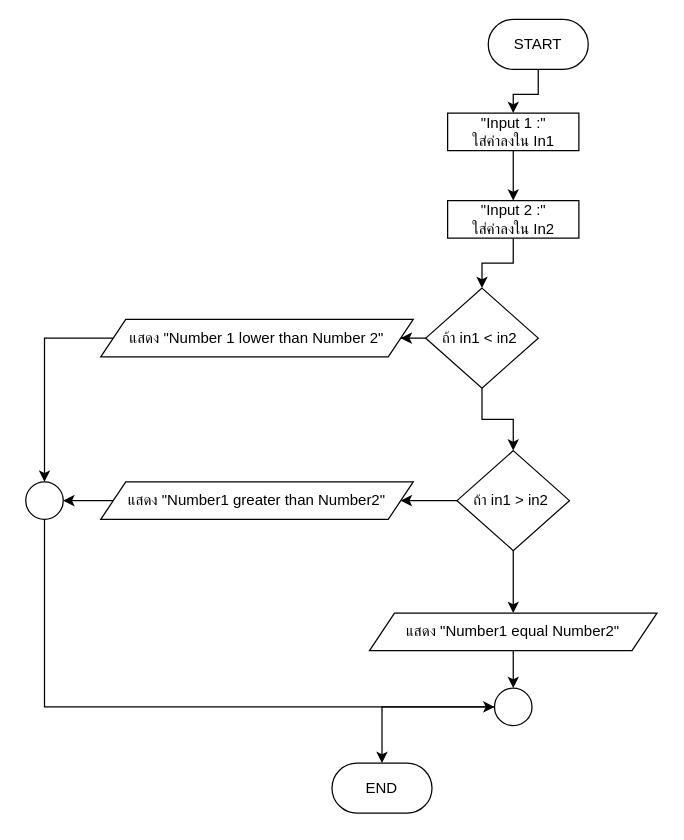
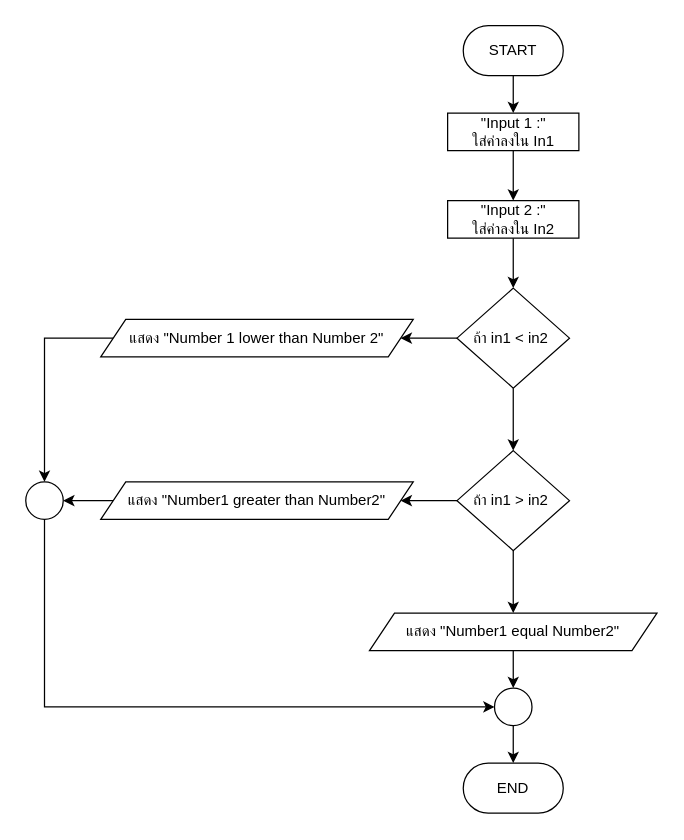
(538, 44) -> (513, 51)
(482, 338) -> (513, 338)
(382, 788) -> (513, 788)
